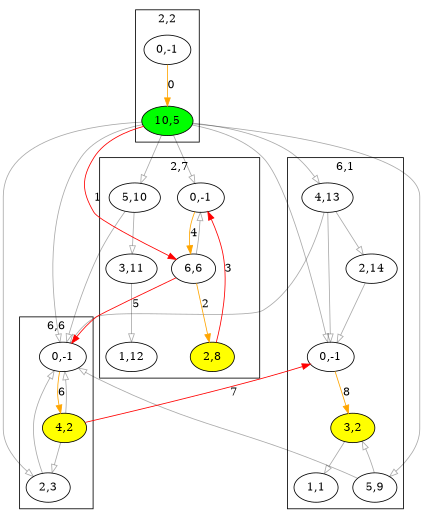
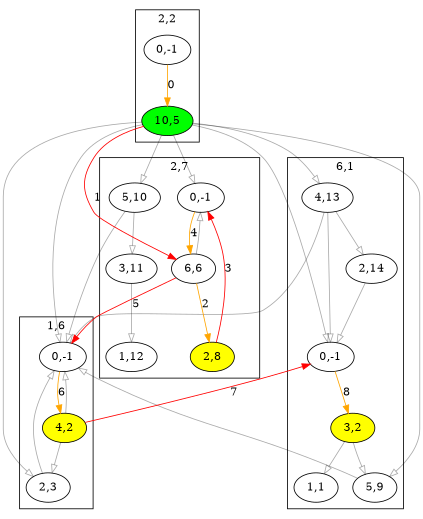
(56, 326) -> (56, 326)
(370, 461) -> (357, 455)
